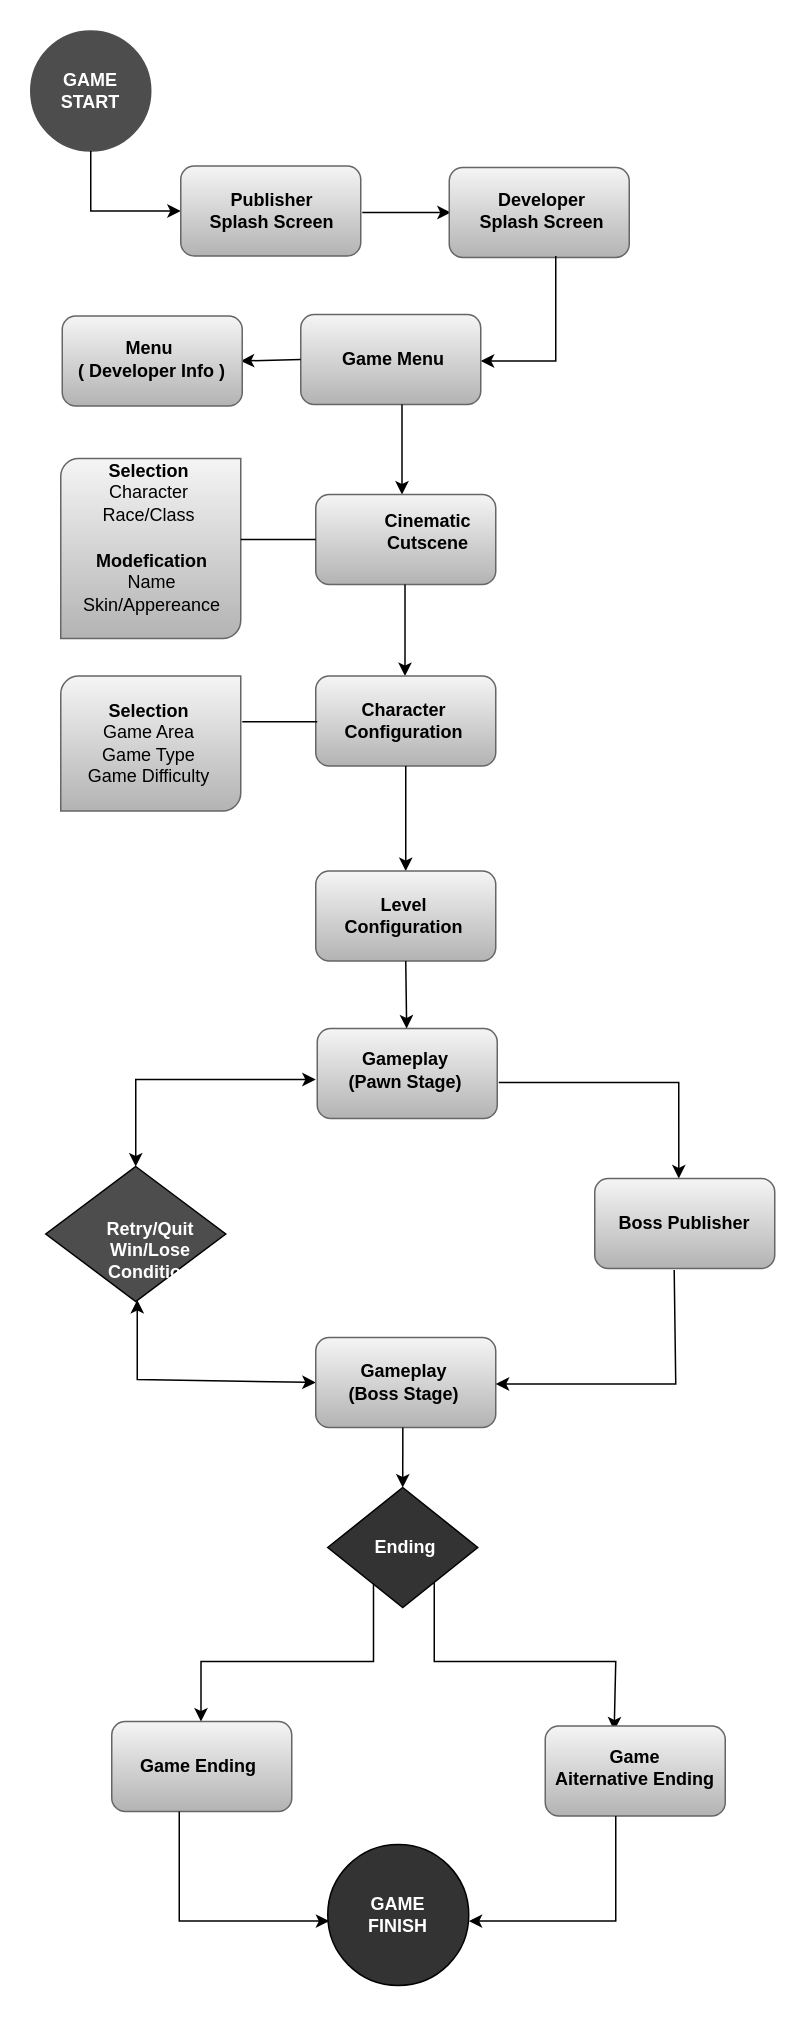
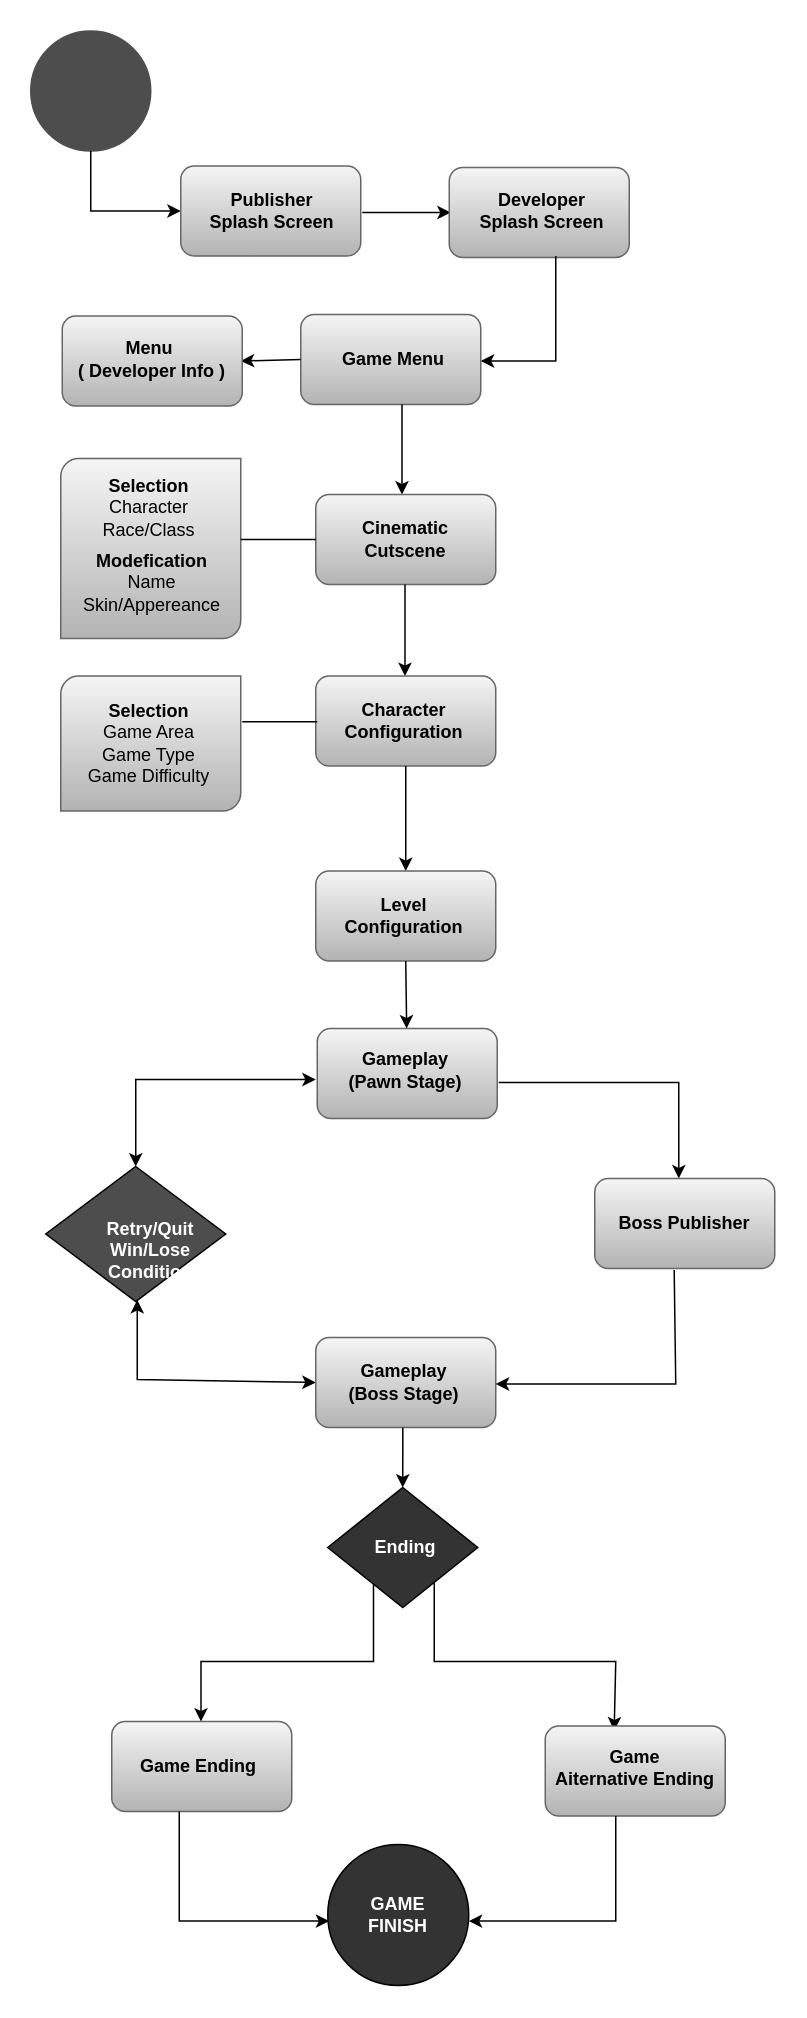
(91, 91) -> none
(149, 493) -> (149, 508)
(428, 532) -> (406, 539)
